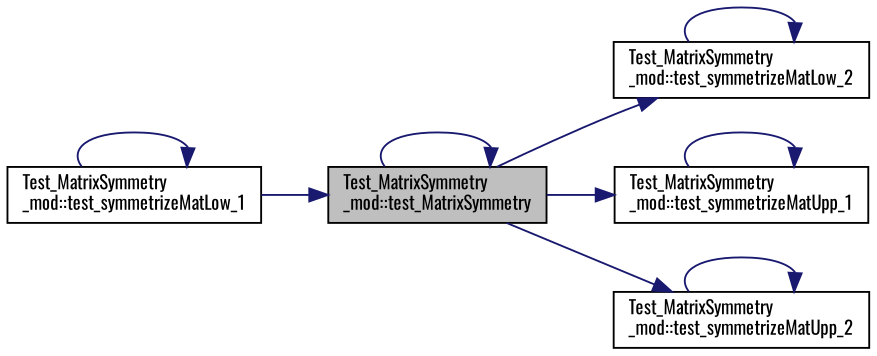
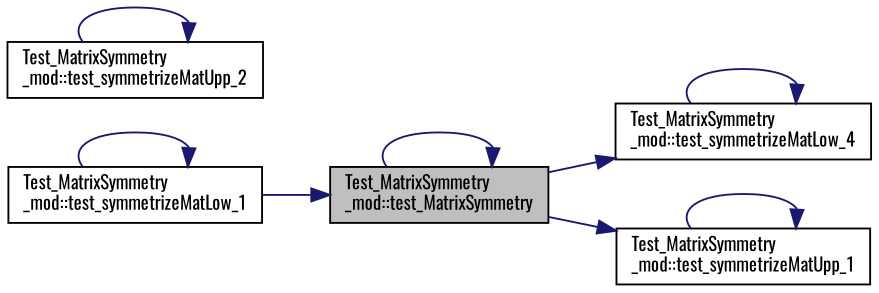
(741, 70) -> (743, 132)
(581, 254) -> none
